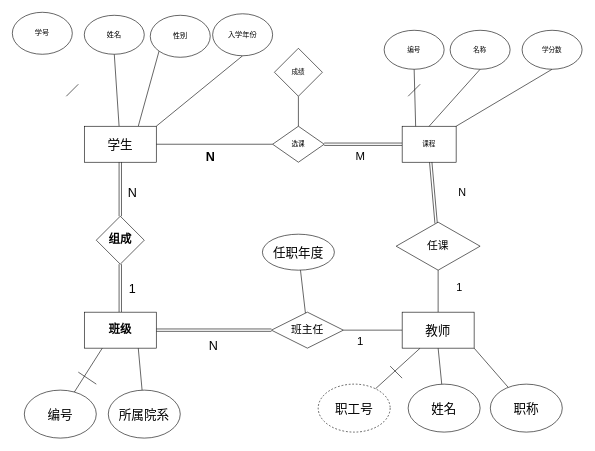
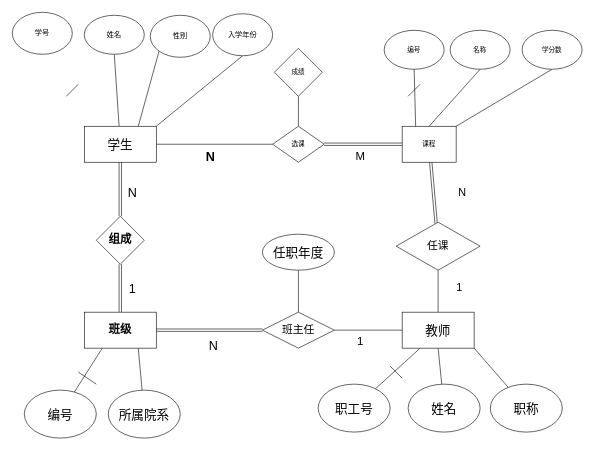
(308, 330) -> (299, 330)
(354, 408) -> (354, 408)
